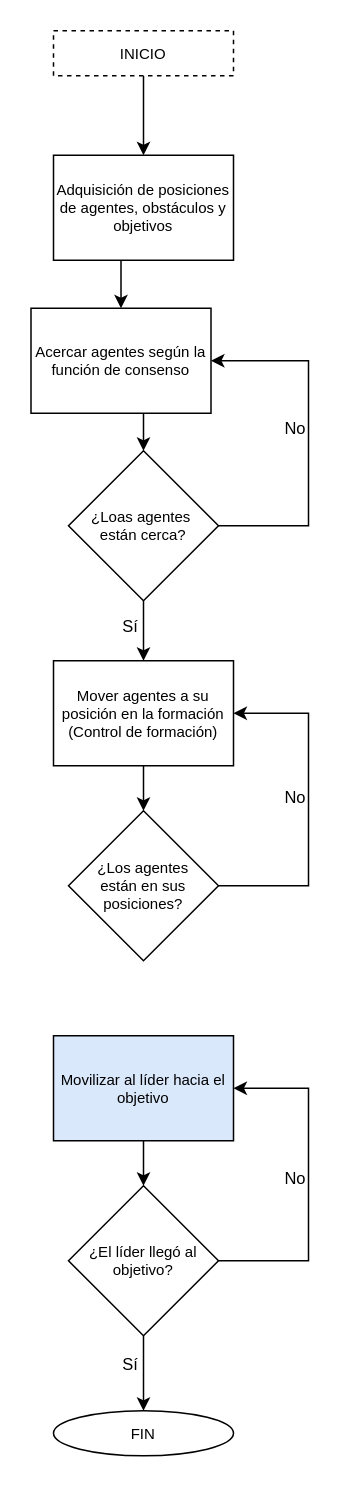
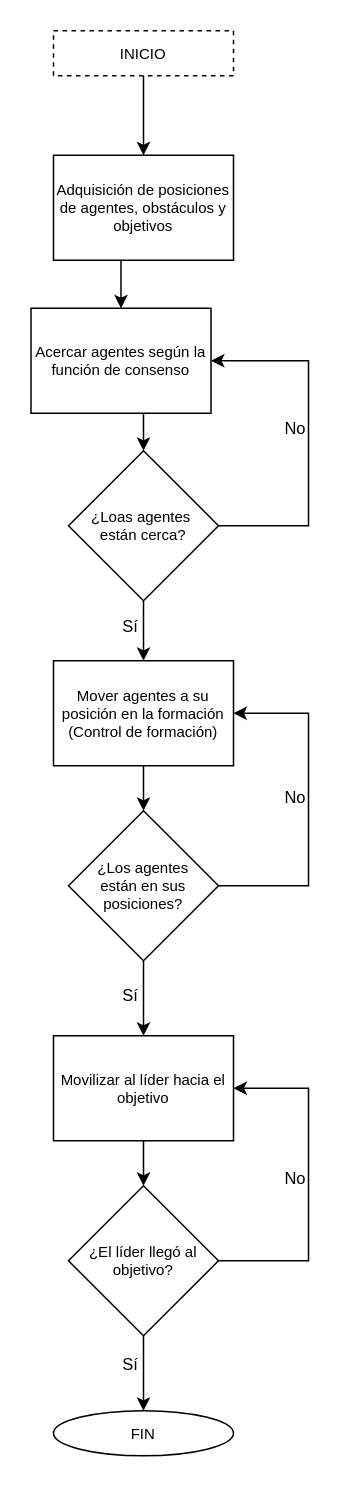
none -> (143, 993)
(143, 1088) -> (143, 1088)
